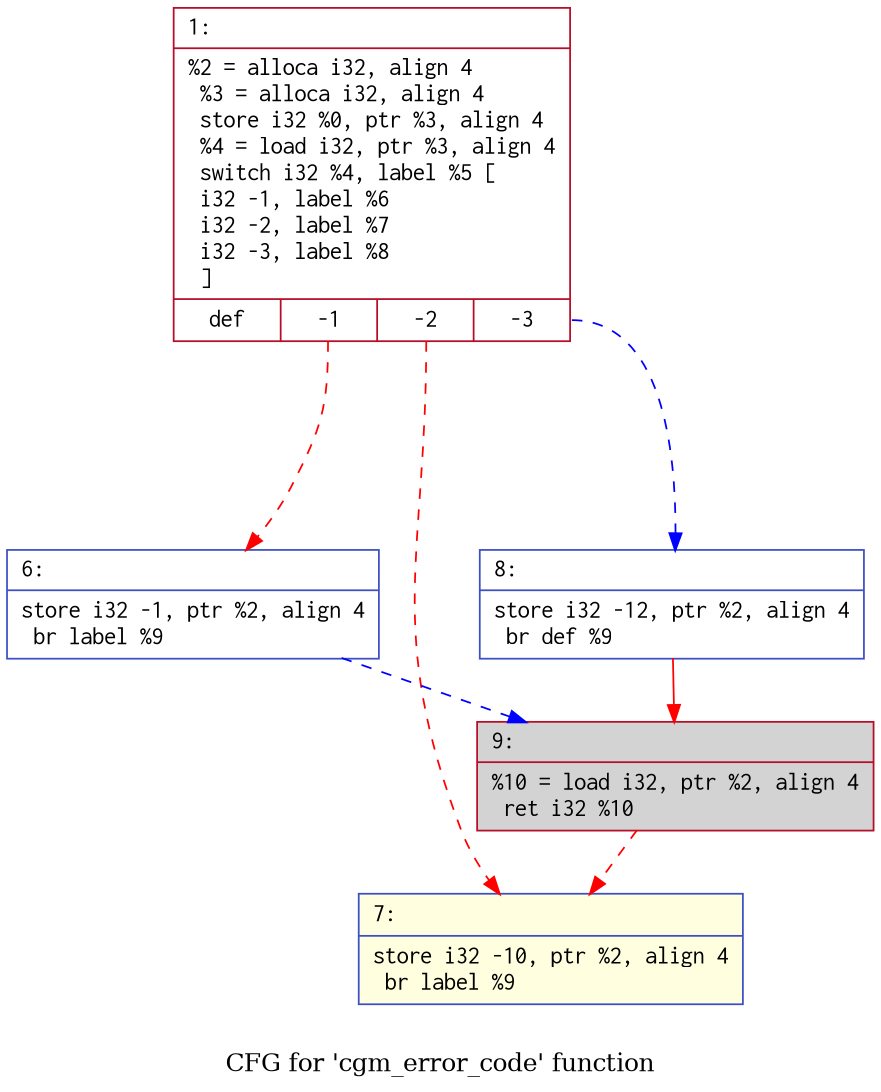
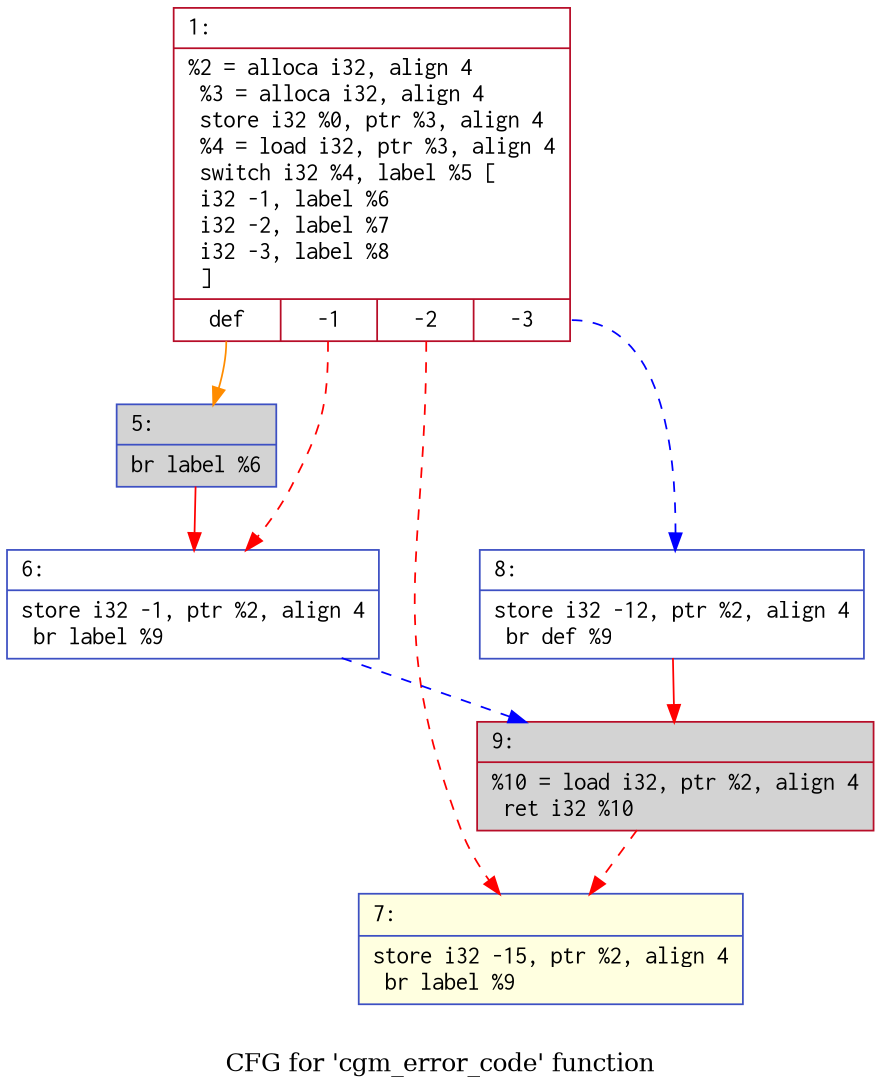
none -> (196, 446)
(551, 956) -> (551, 956)
